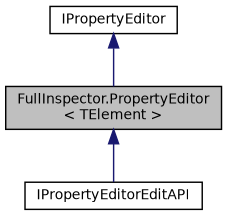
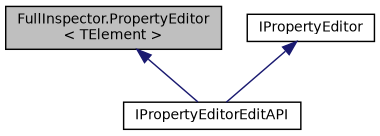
(114, 67) -> (256, 77)
